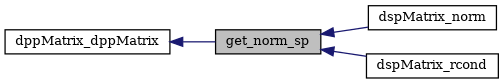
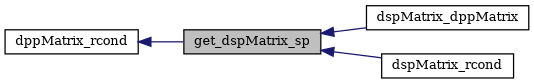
(432, 18) -> (448, 18)
(87, 42) -> (72, 42)
(268, 42) -> (252, 42)
